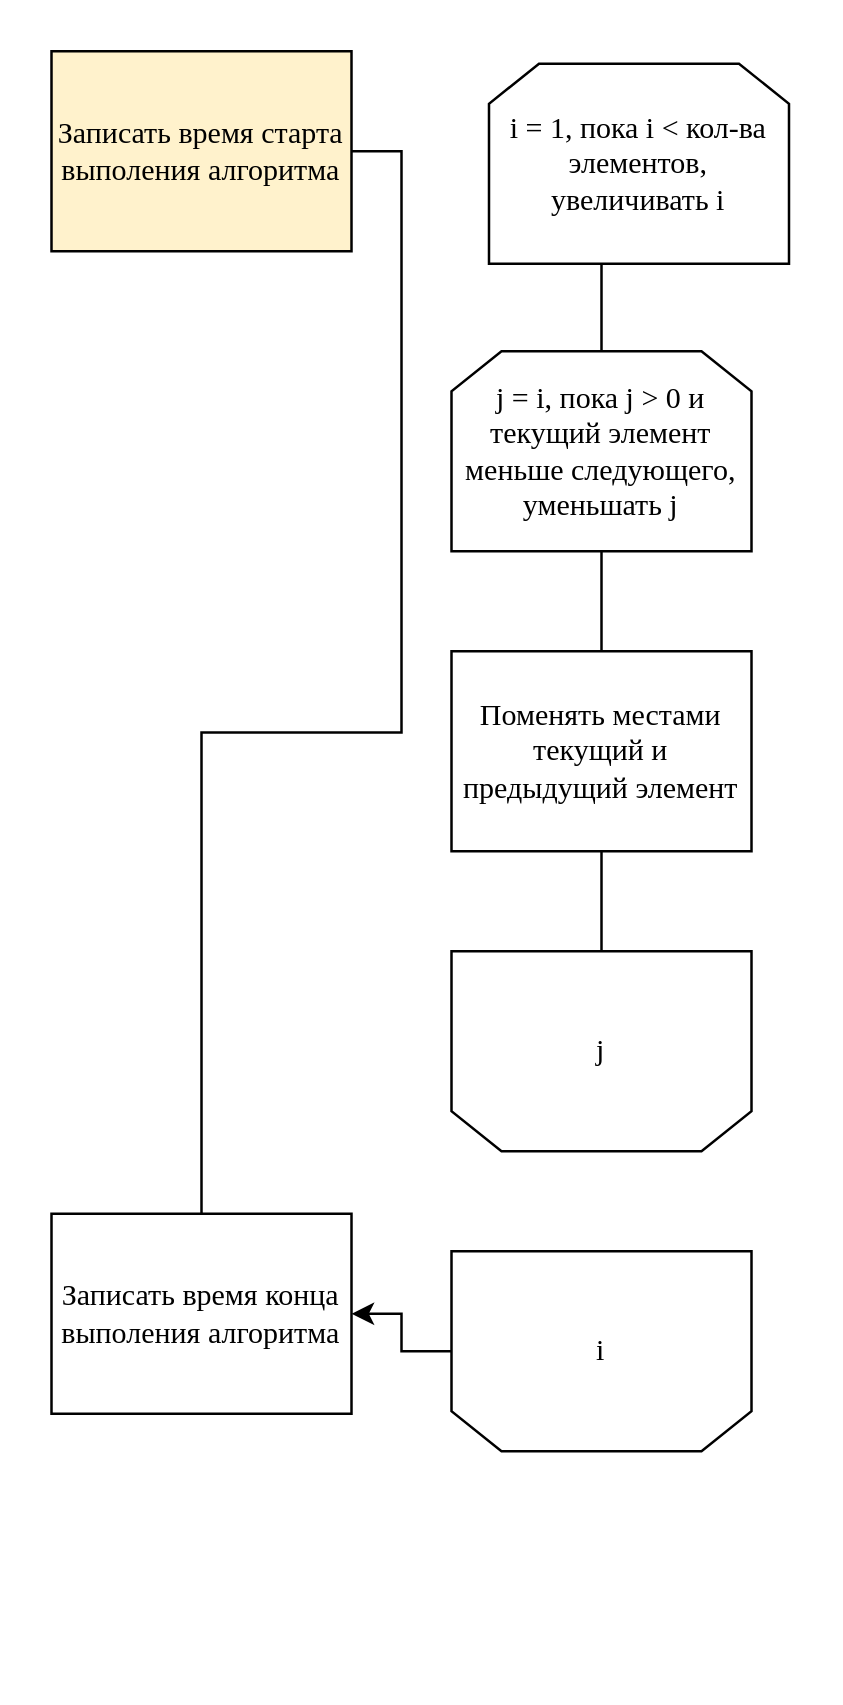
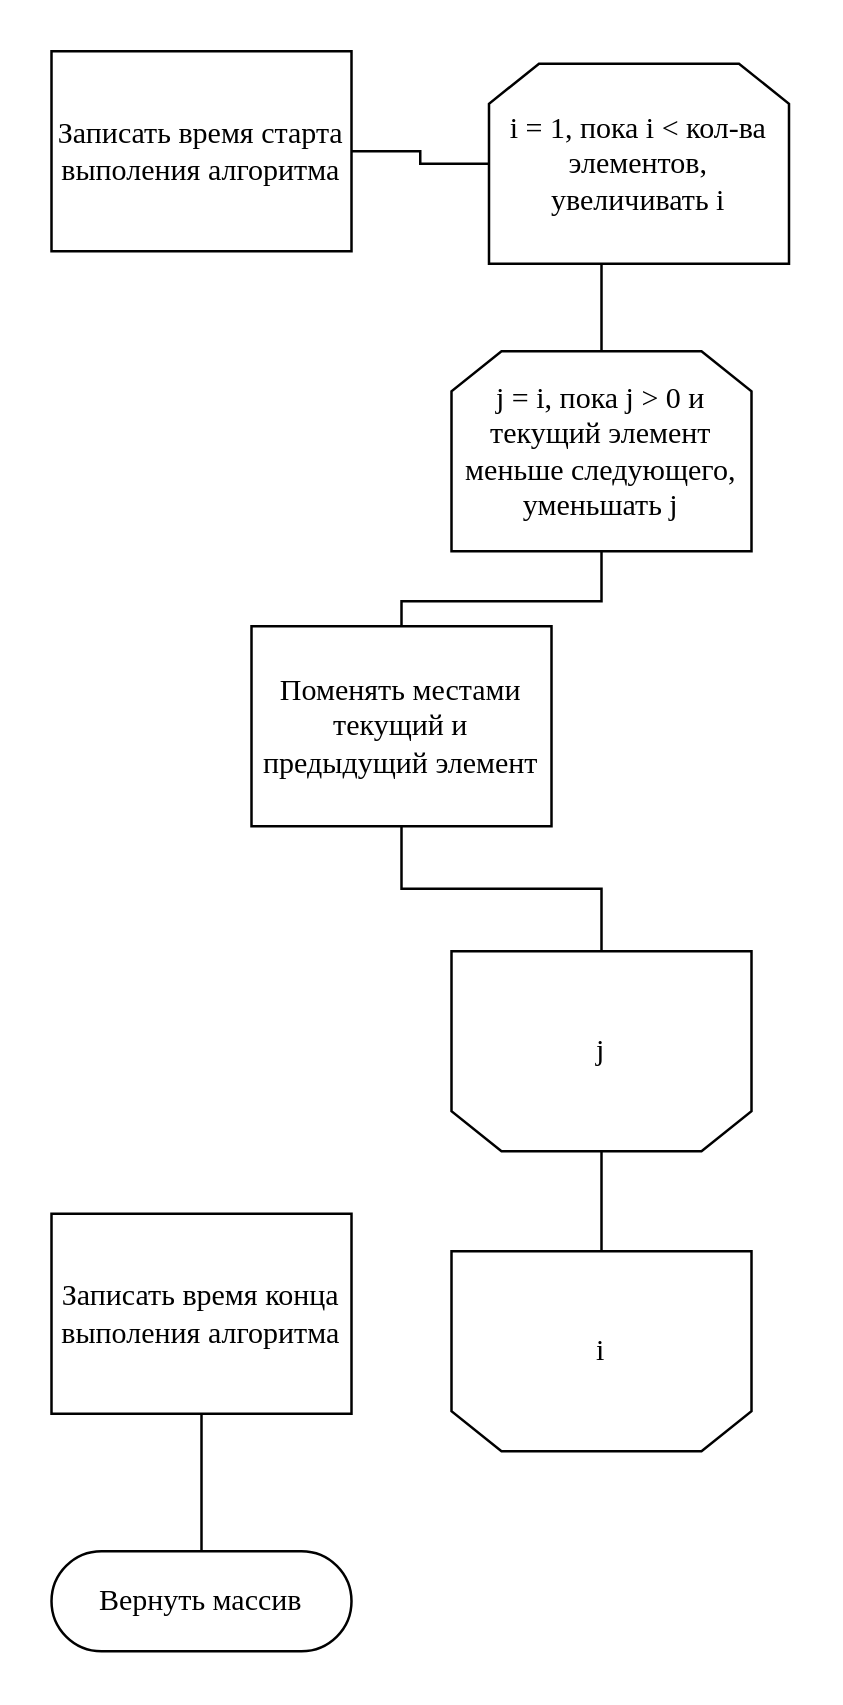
(201, 151) -> (201, 151)
(601, 751) -> (401, 726)
(201, 820) -> (437, 164)
none -> (601, 1201)
(401, 1341) -> none
none -> (201, 1482)
none -> (201, 1601)
